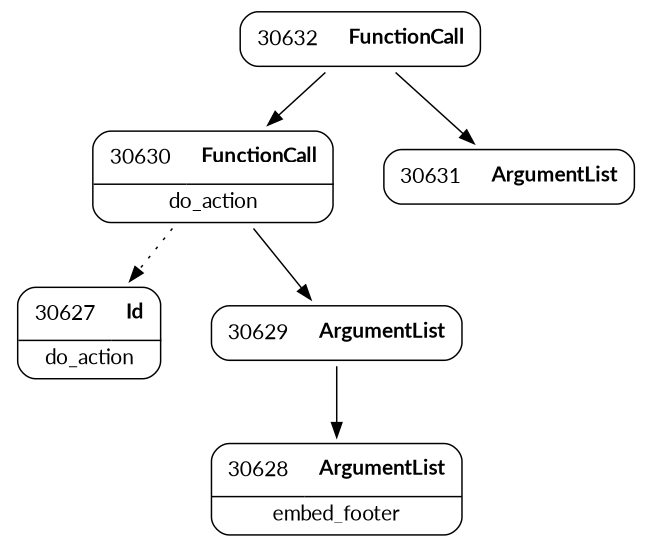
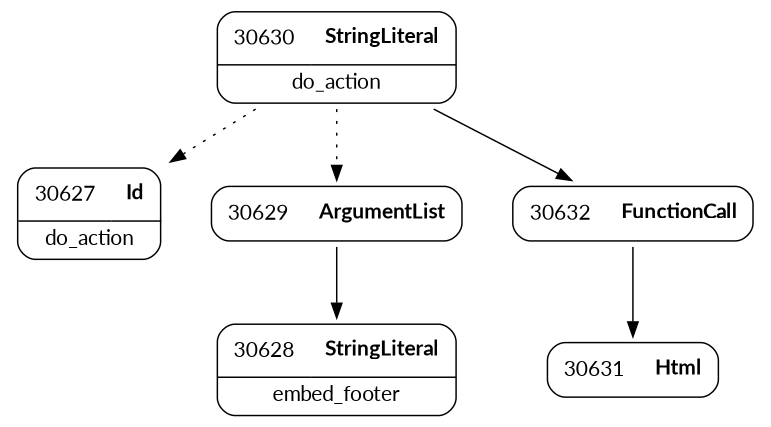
(302, 94) -> (496, 141)
(259, 156) -> (382, 37)
(555, 175) -> (679, 368)
(277, 258) -> (337, 137)
(382, 469) -> (382, 349)
